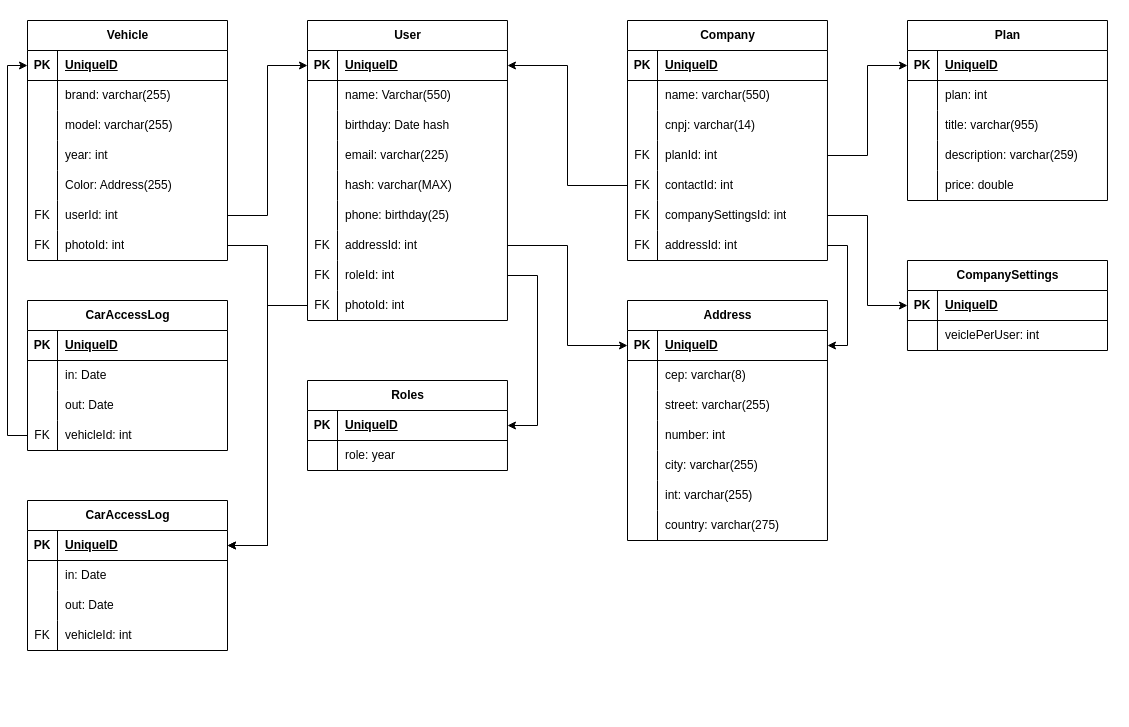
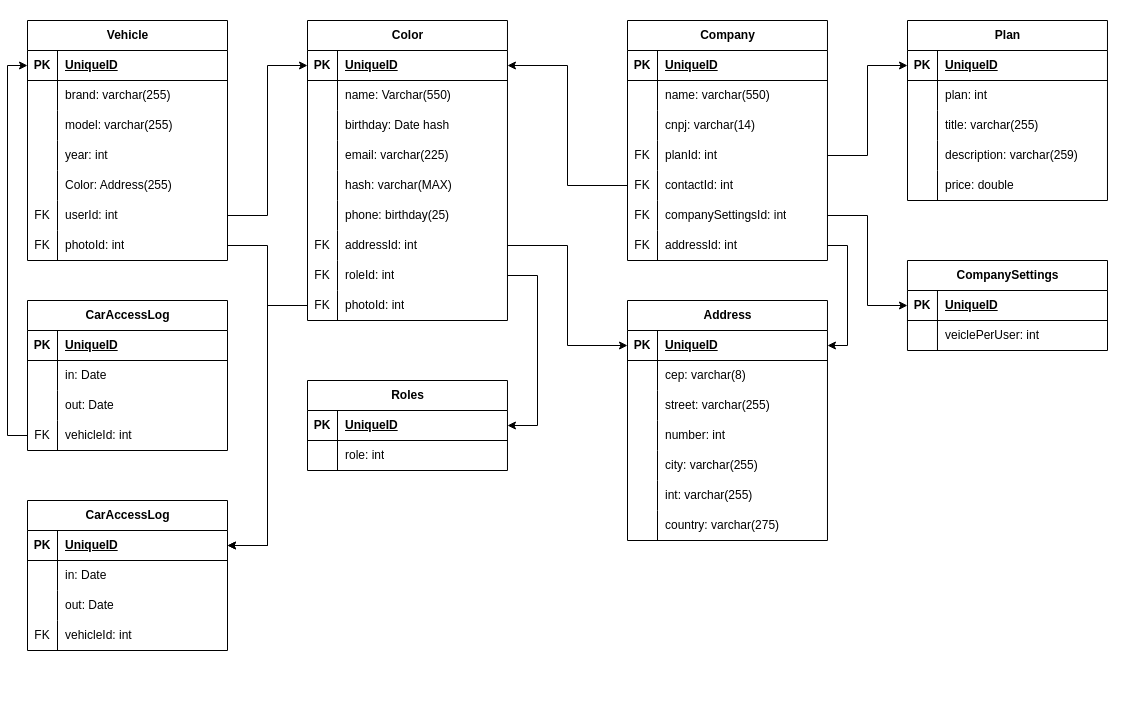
(408, 36) -> (408, 36)
(1003, 126) -> (1003, 126)
(374, 456) -> (370, 456)
